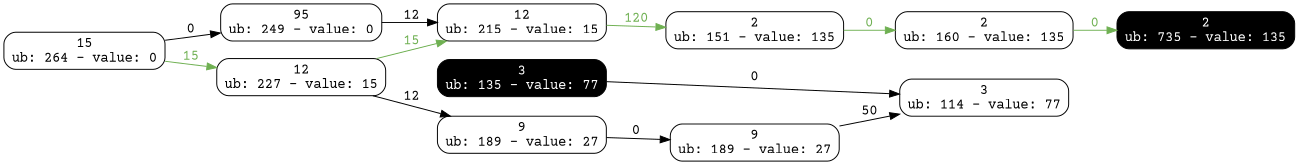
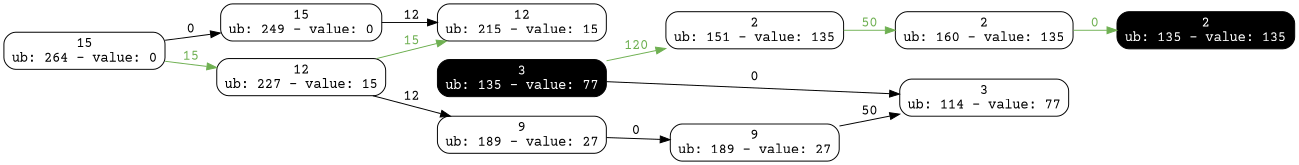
(301, 22) -> (301, 22)
(869, 23) -> (869, 23)
(631, 26) -> (631, 56)
(1206, 30) -> (1206, 30)
